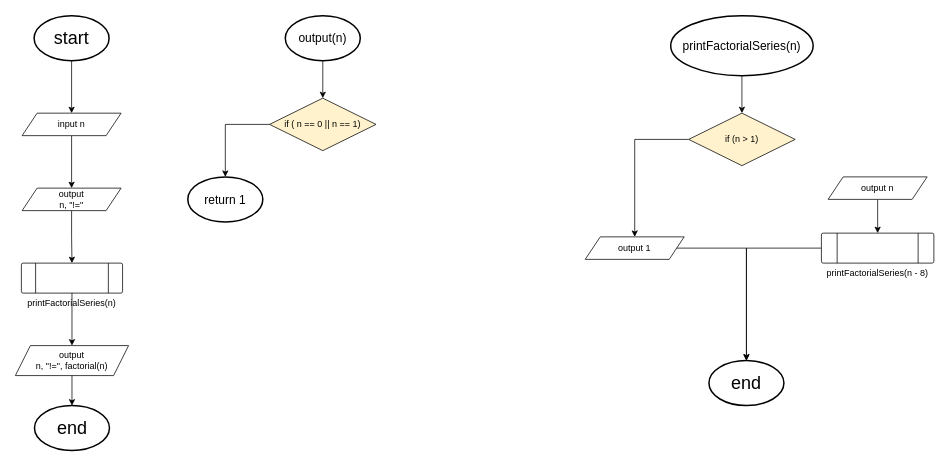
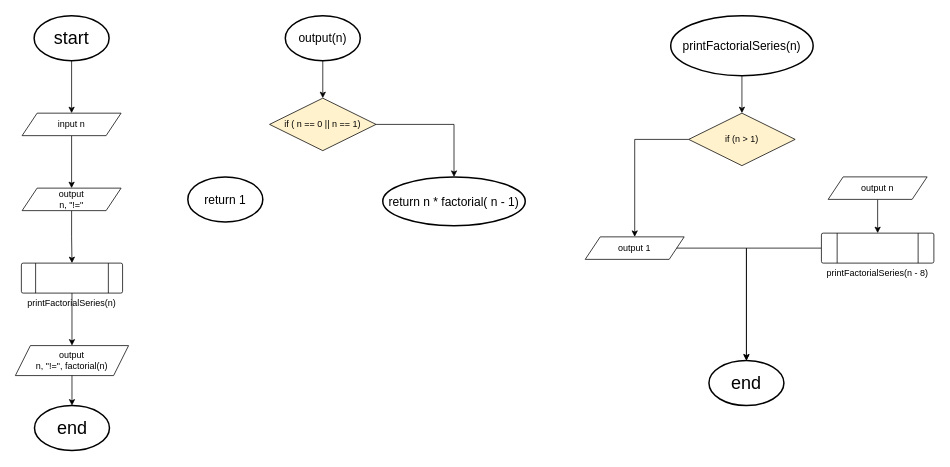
none -> (416, 124)
(225, 125) -> none
none -> (454, 201)
